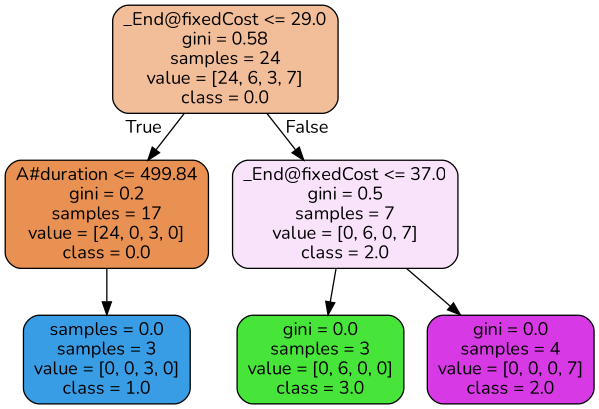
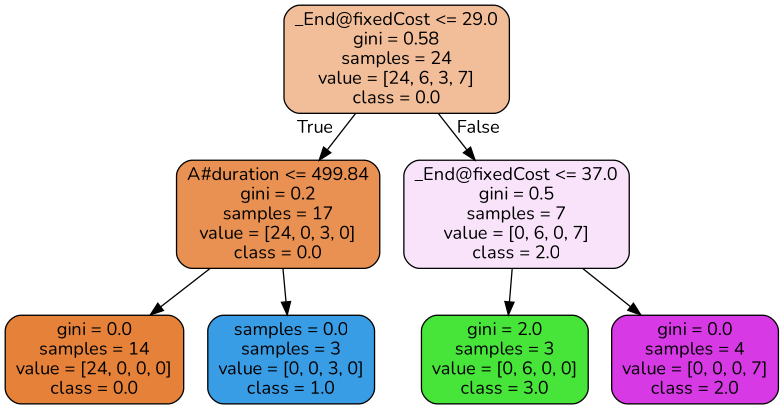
none -> (94, 360)
(320, 360) -> (505, 360)
